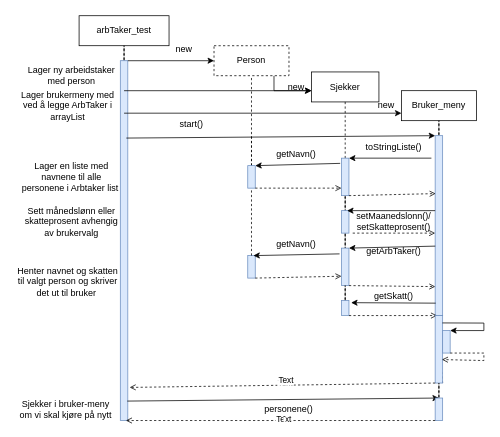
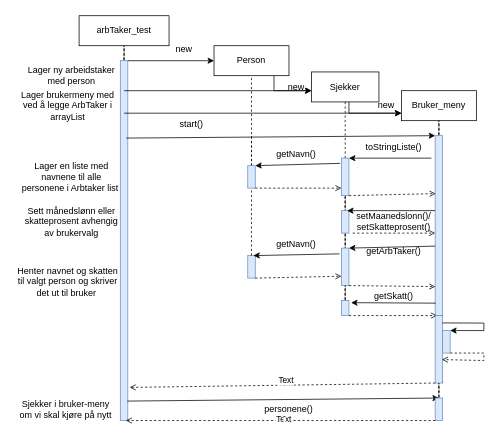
(252, 60) -> (252, 60)
none -> (349, 106)
